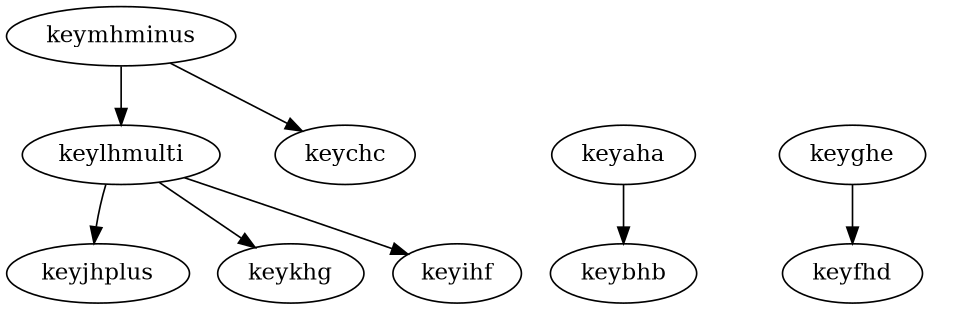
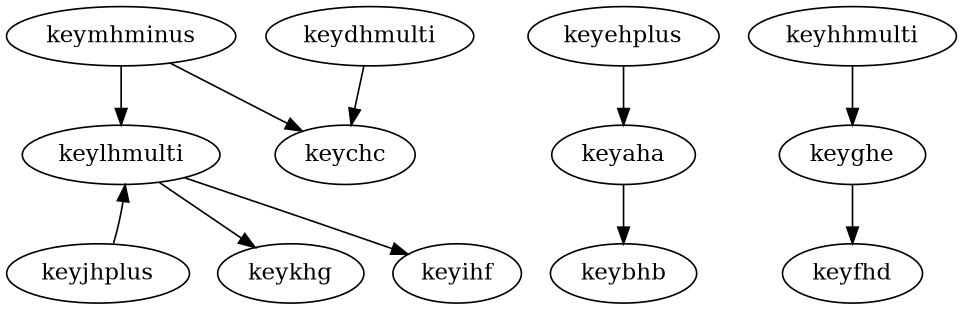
none -> (370, 36)
none -> (624, 36)
none -> (853, 36)
(100, 205) -> (119, 223)
